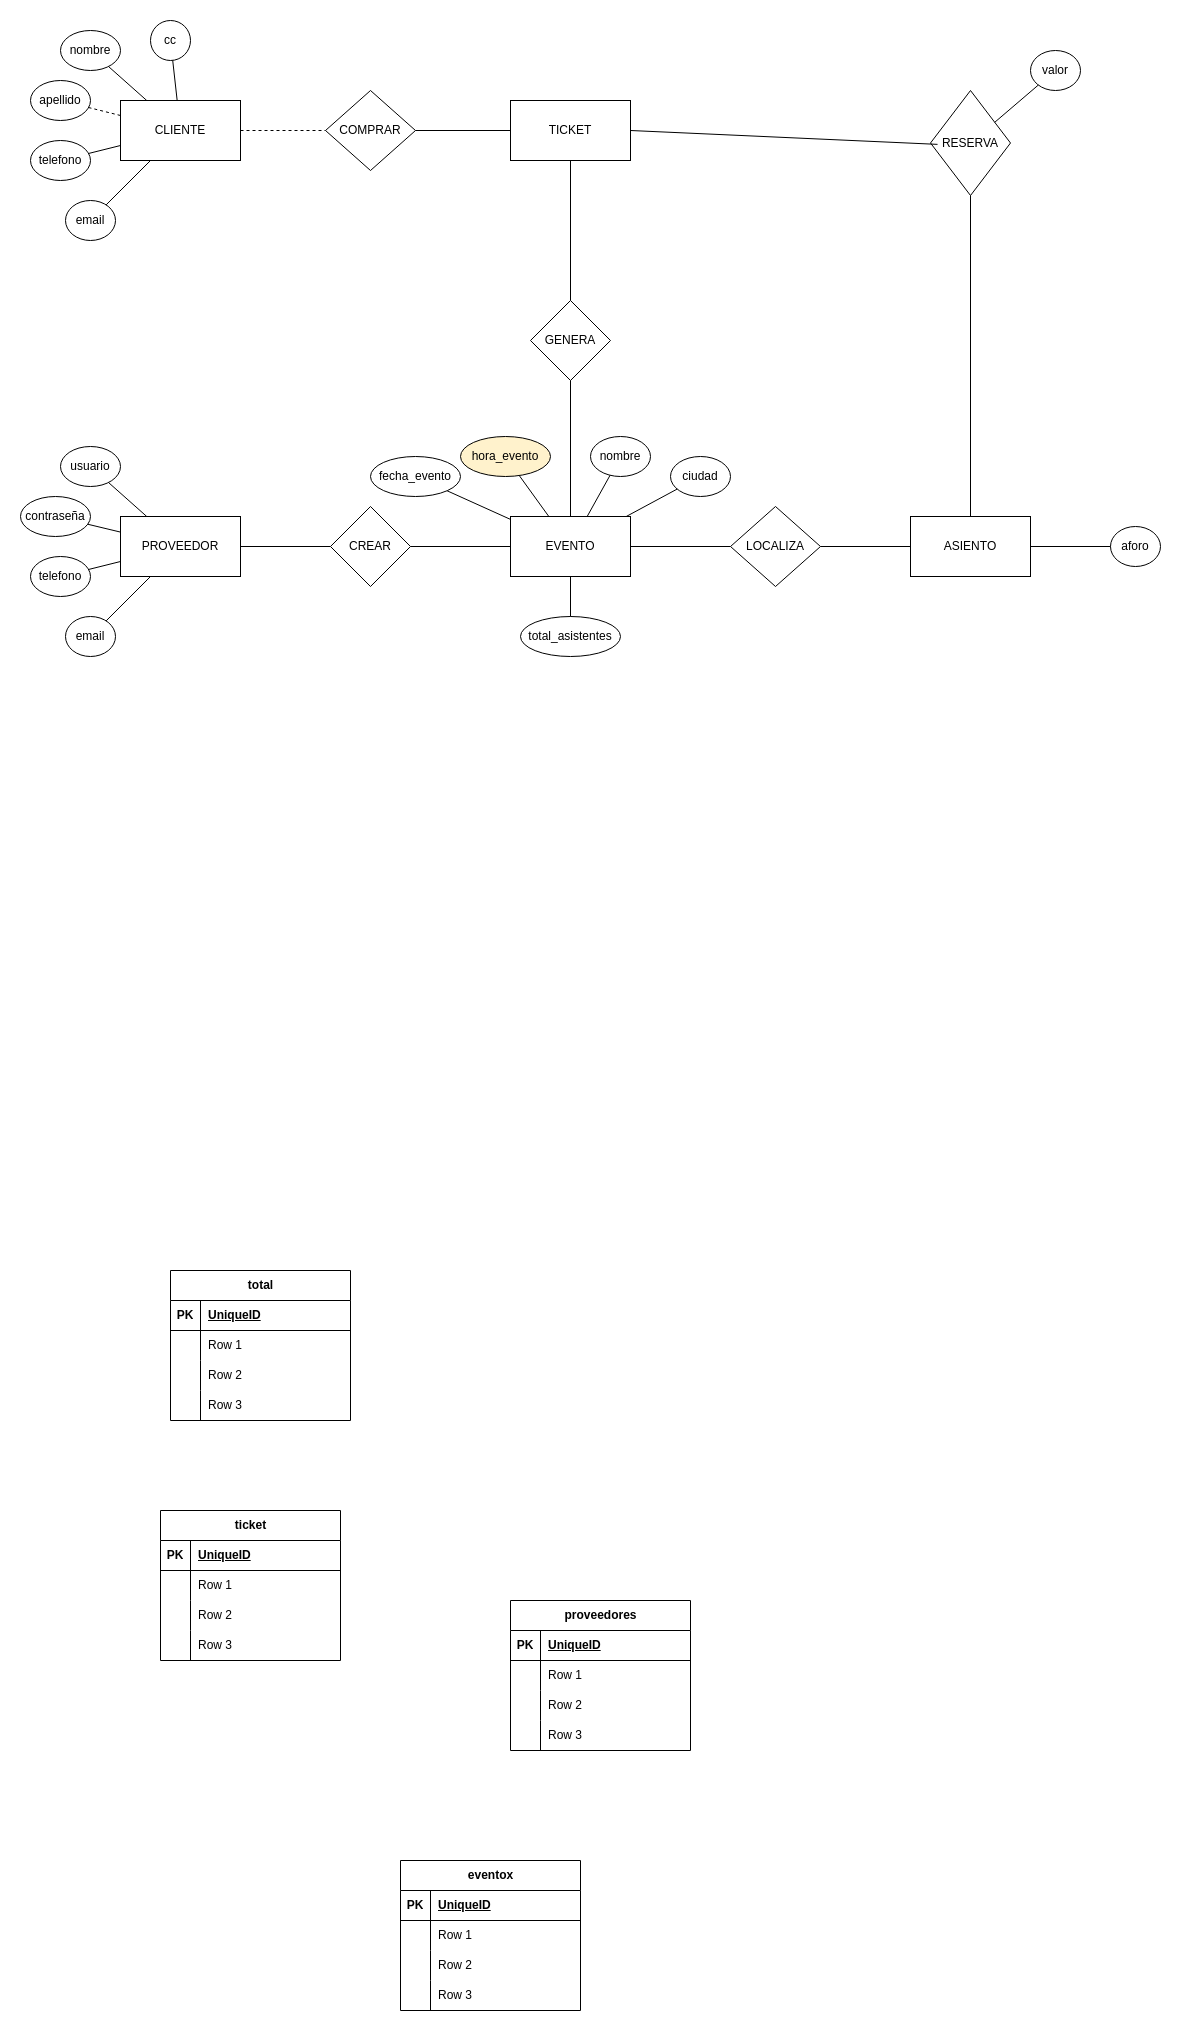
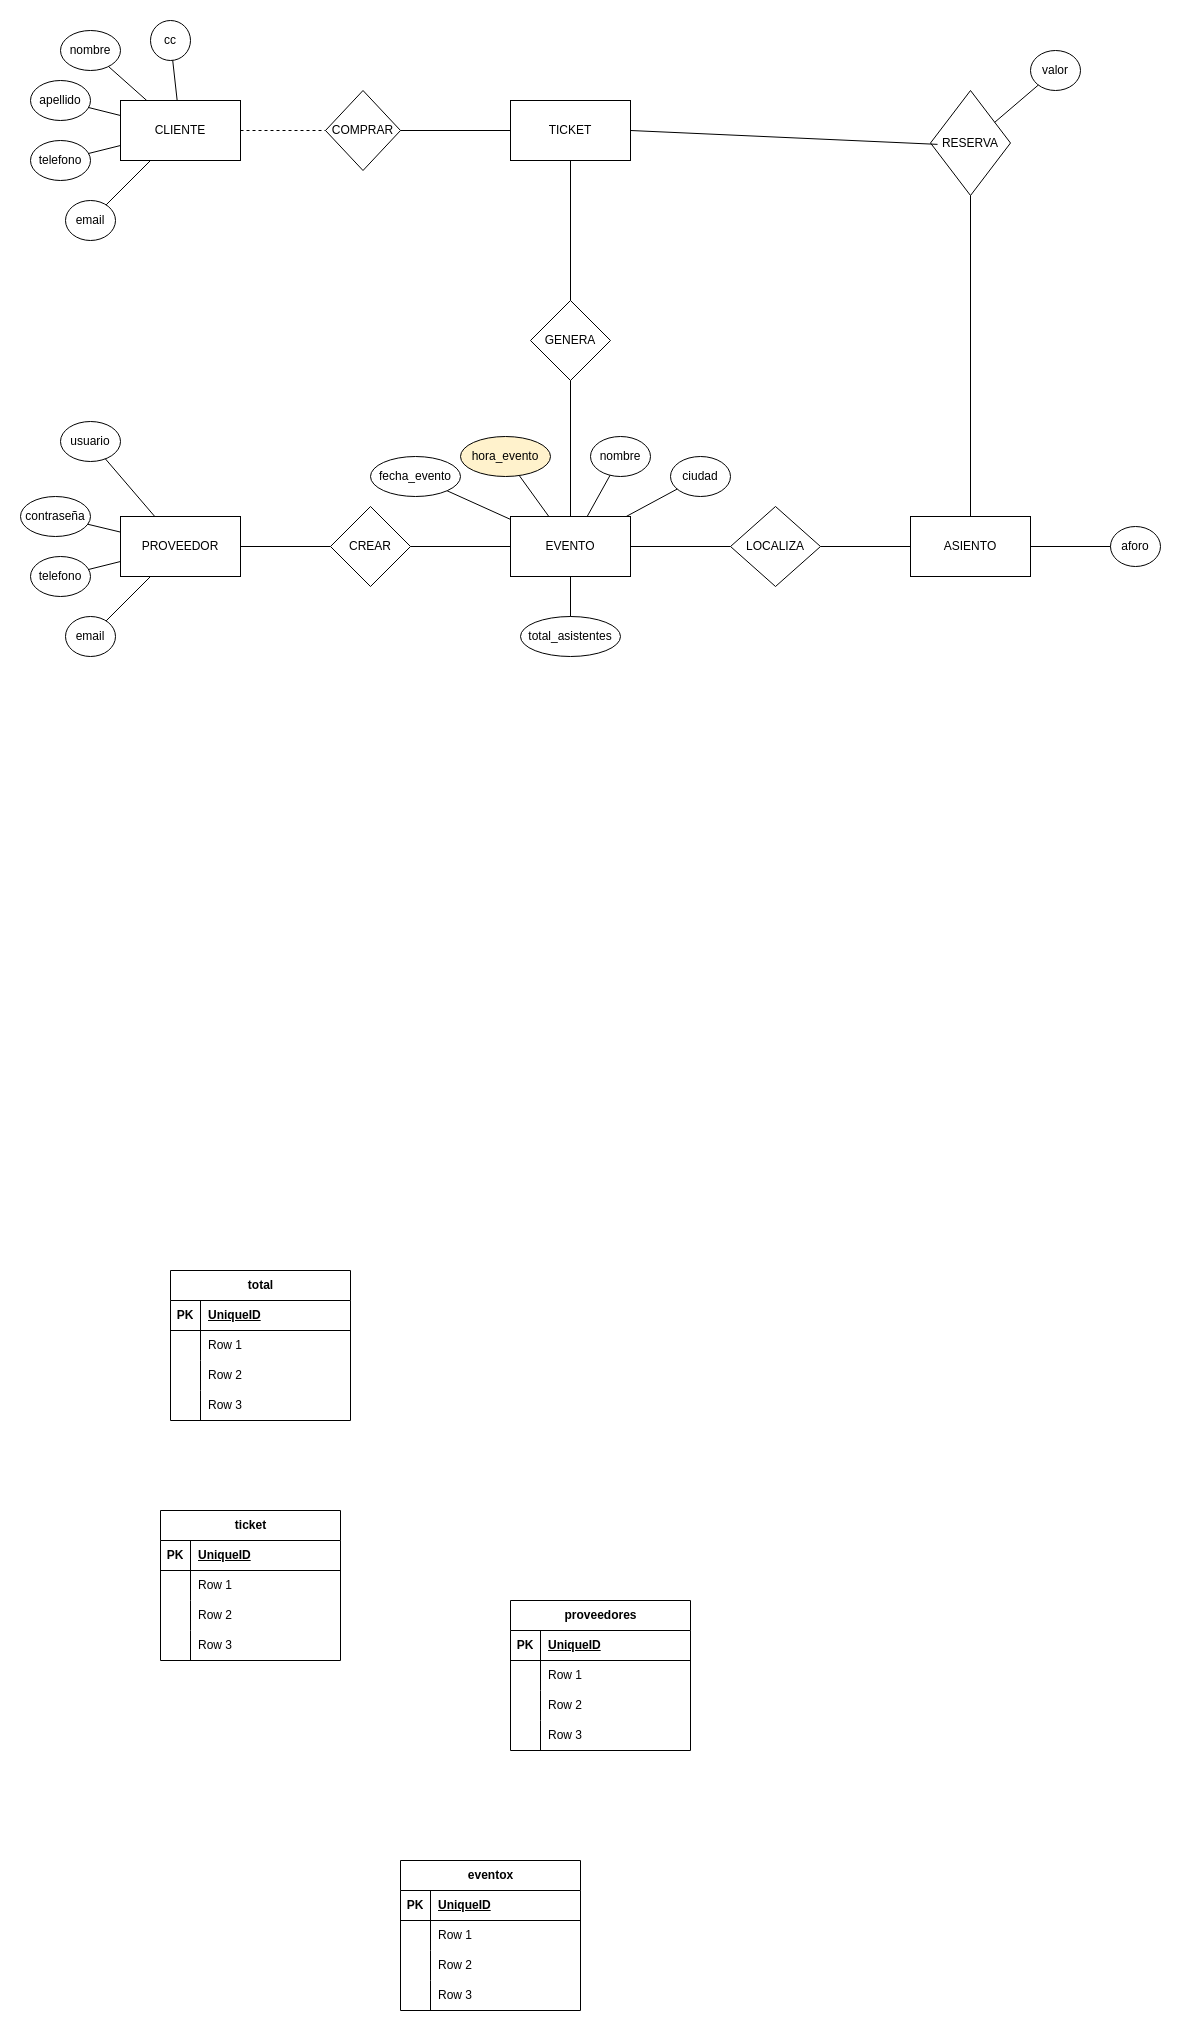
(104, 111) -> (104, 111)
(371, 131) -> (363, 131)
(91, 467) -> (91, 442)
